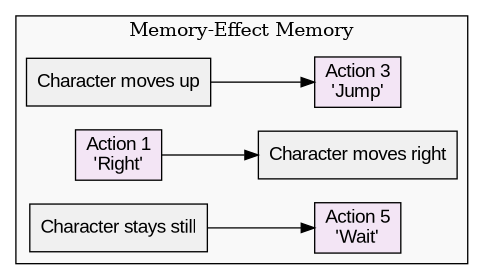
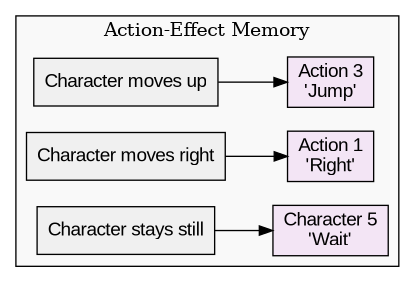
(242, 31) -> (207, 31)
(203, 155) -> (250, 156)
(358, 228) -> (331, 231)
